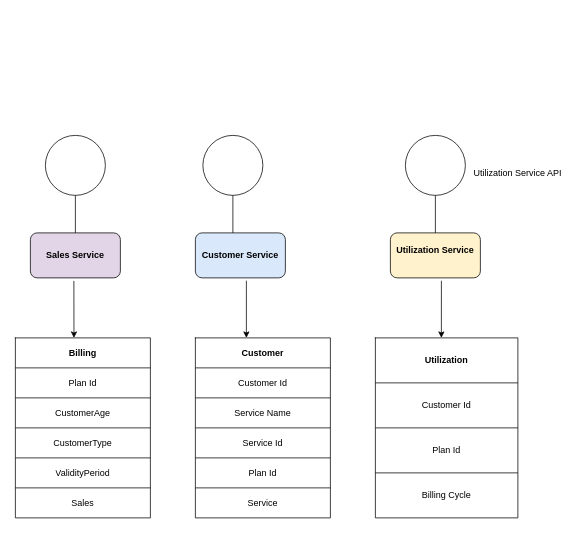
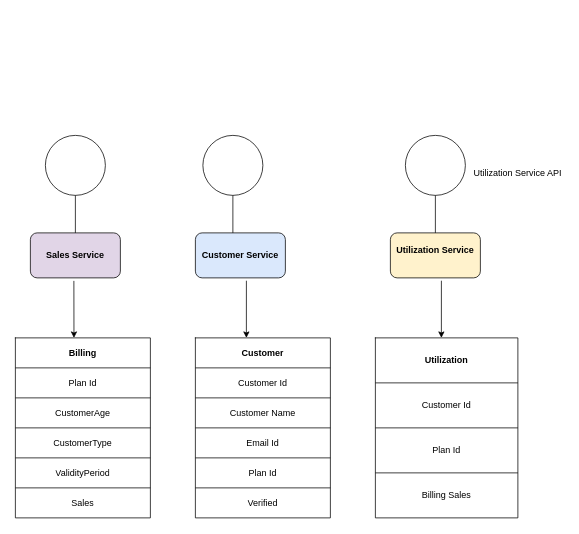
(263, 413) -> (263, 413)
(263, 443) -> (263, 443)
(447, 495) -> (447, 495)
(263, 503) -> (263, 503)
